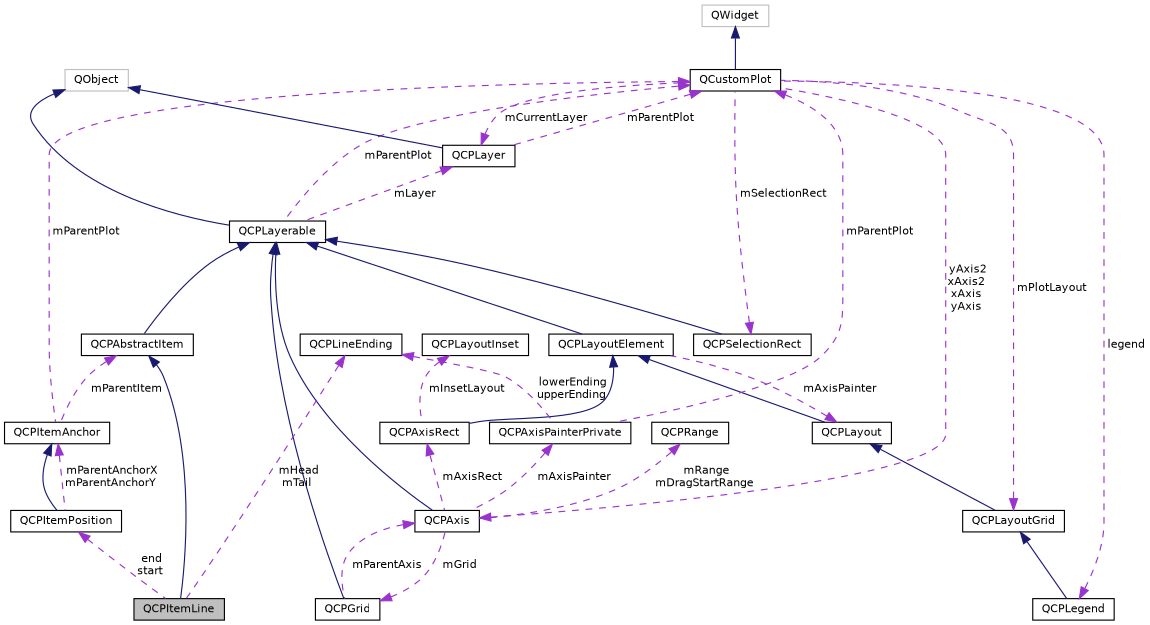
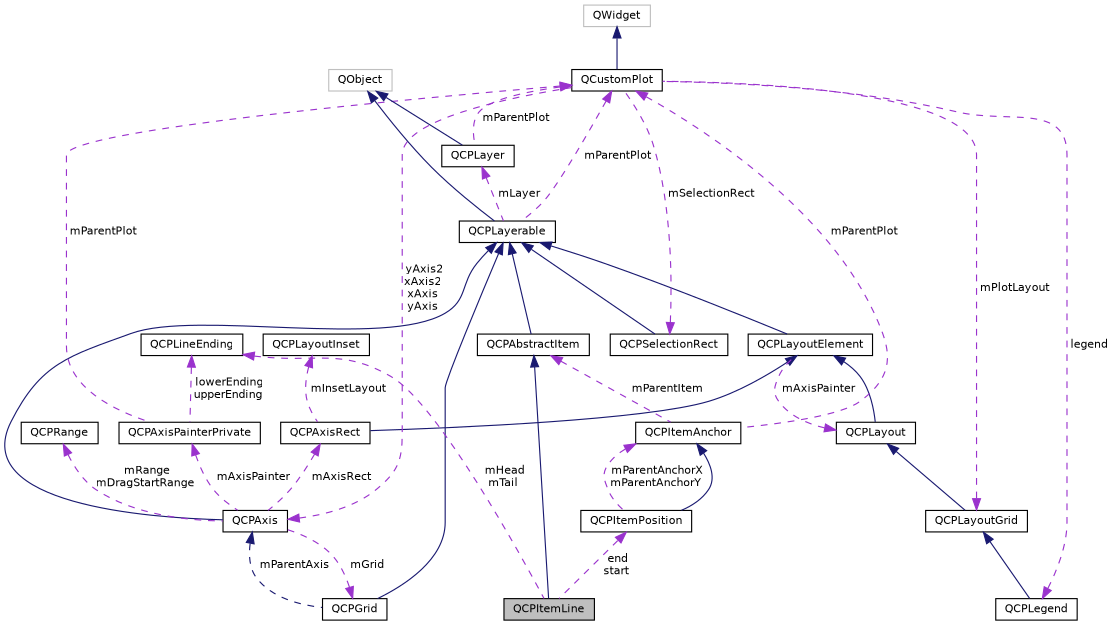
(580, 91) -> none
(354, 547) -> (270, 591)
